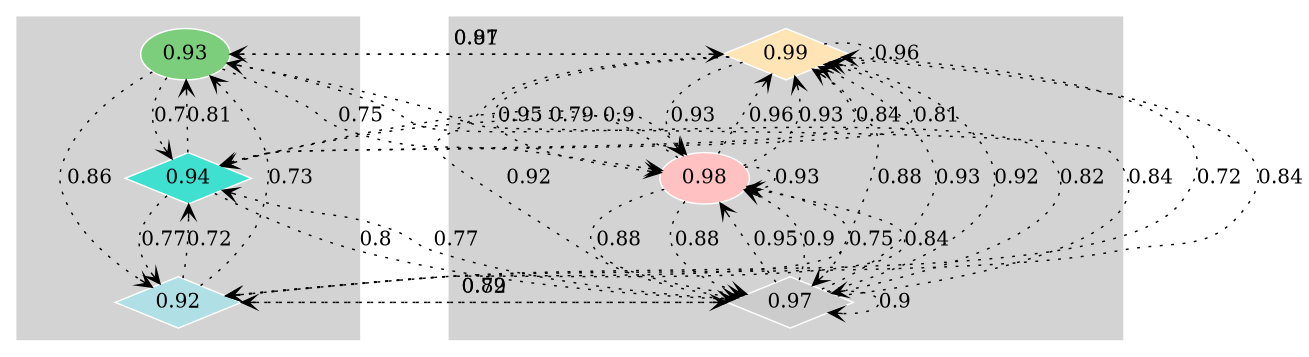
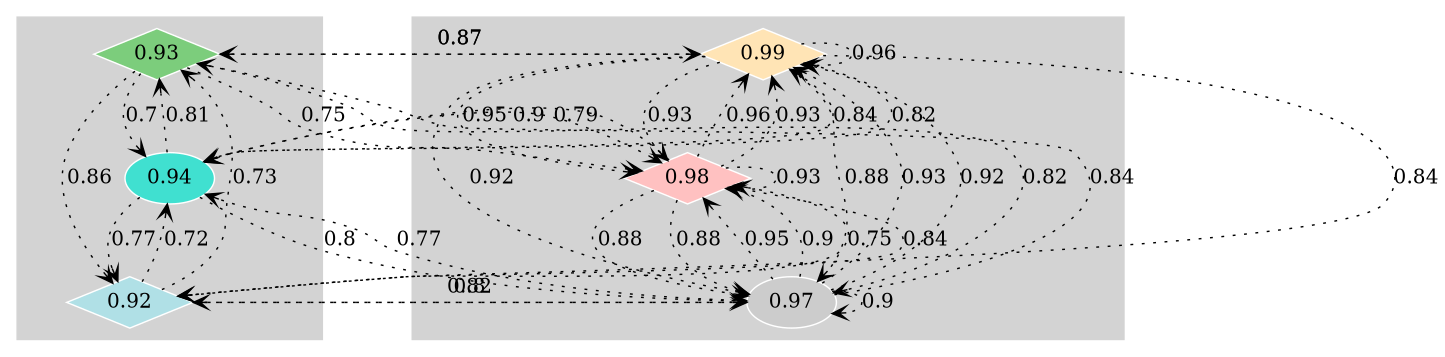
(476, 39) -> (460, 39)
(185, 54) -> (157, 54)
(937, 116) -> (914, 116)
(188, 178) -> (170, 178)
(705, 178) -> (688, 178)
(1153, 221) -> none
(484, 287) -> (470, 287)
(790, 302) -> (792, 302)
